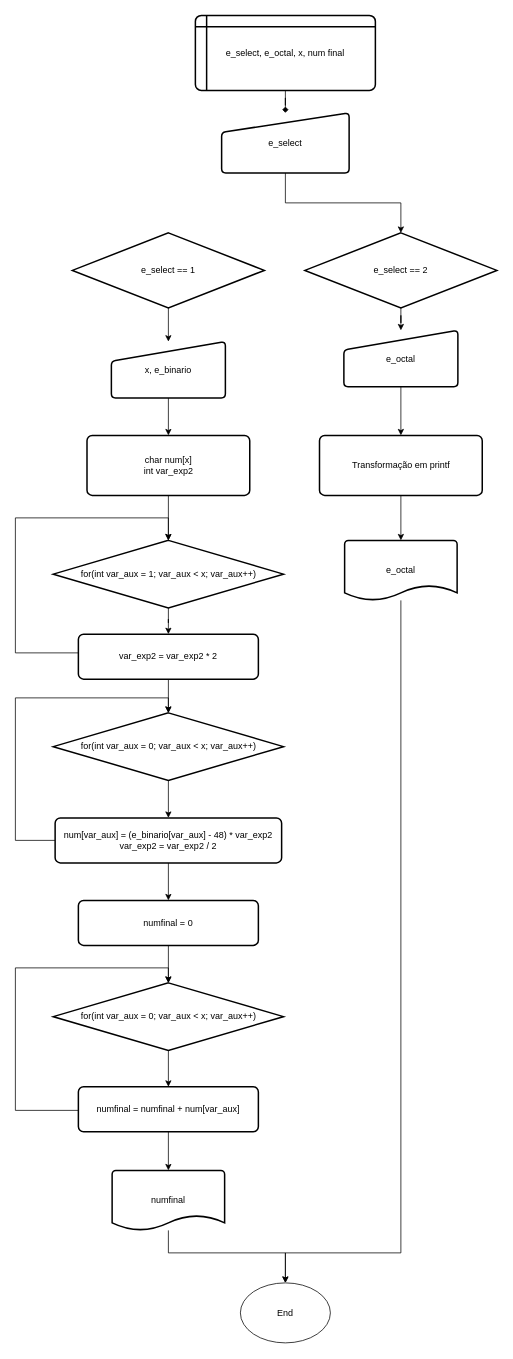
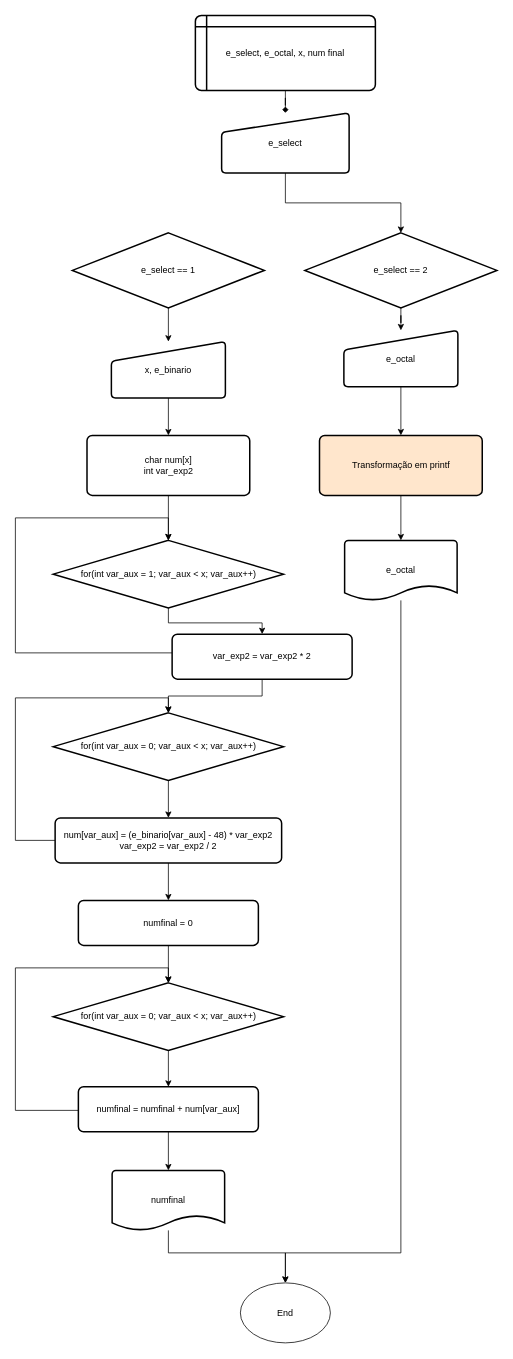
(401, 465) -> (401, 465)
(168, 657) -> (262, 657)
